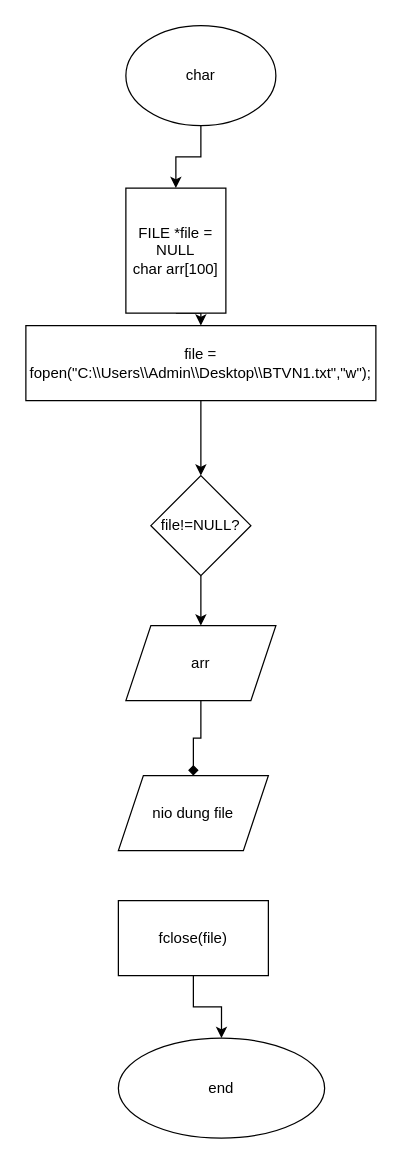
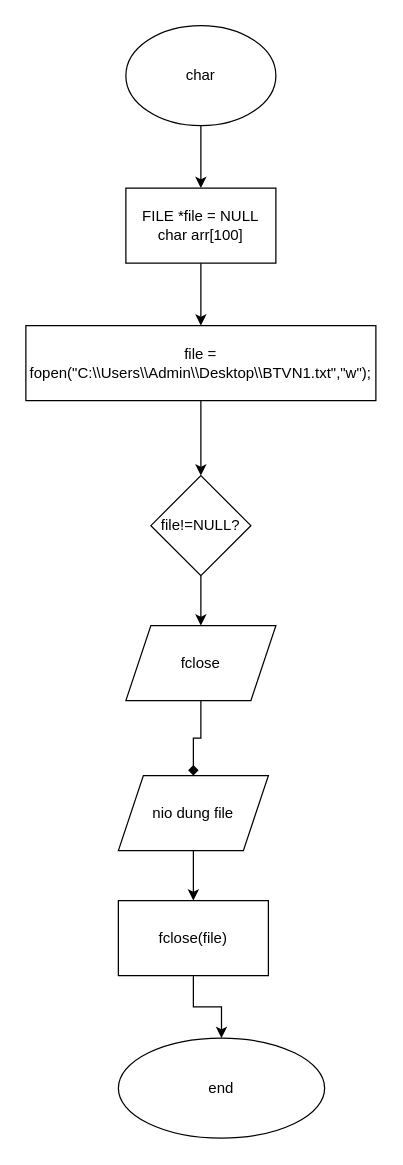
(176, 251) -> (201, 226)
(201, 663) -> (201, 663)
none -> (193, 872)
